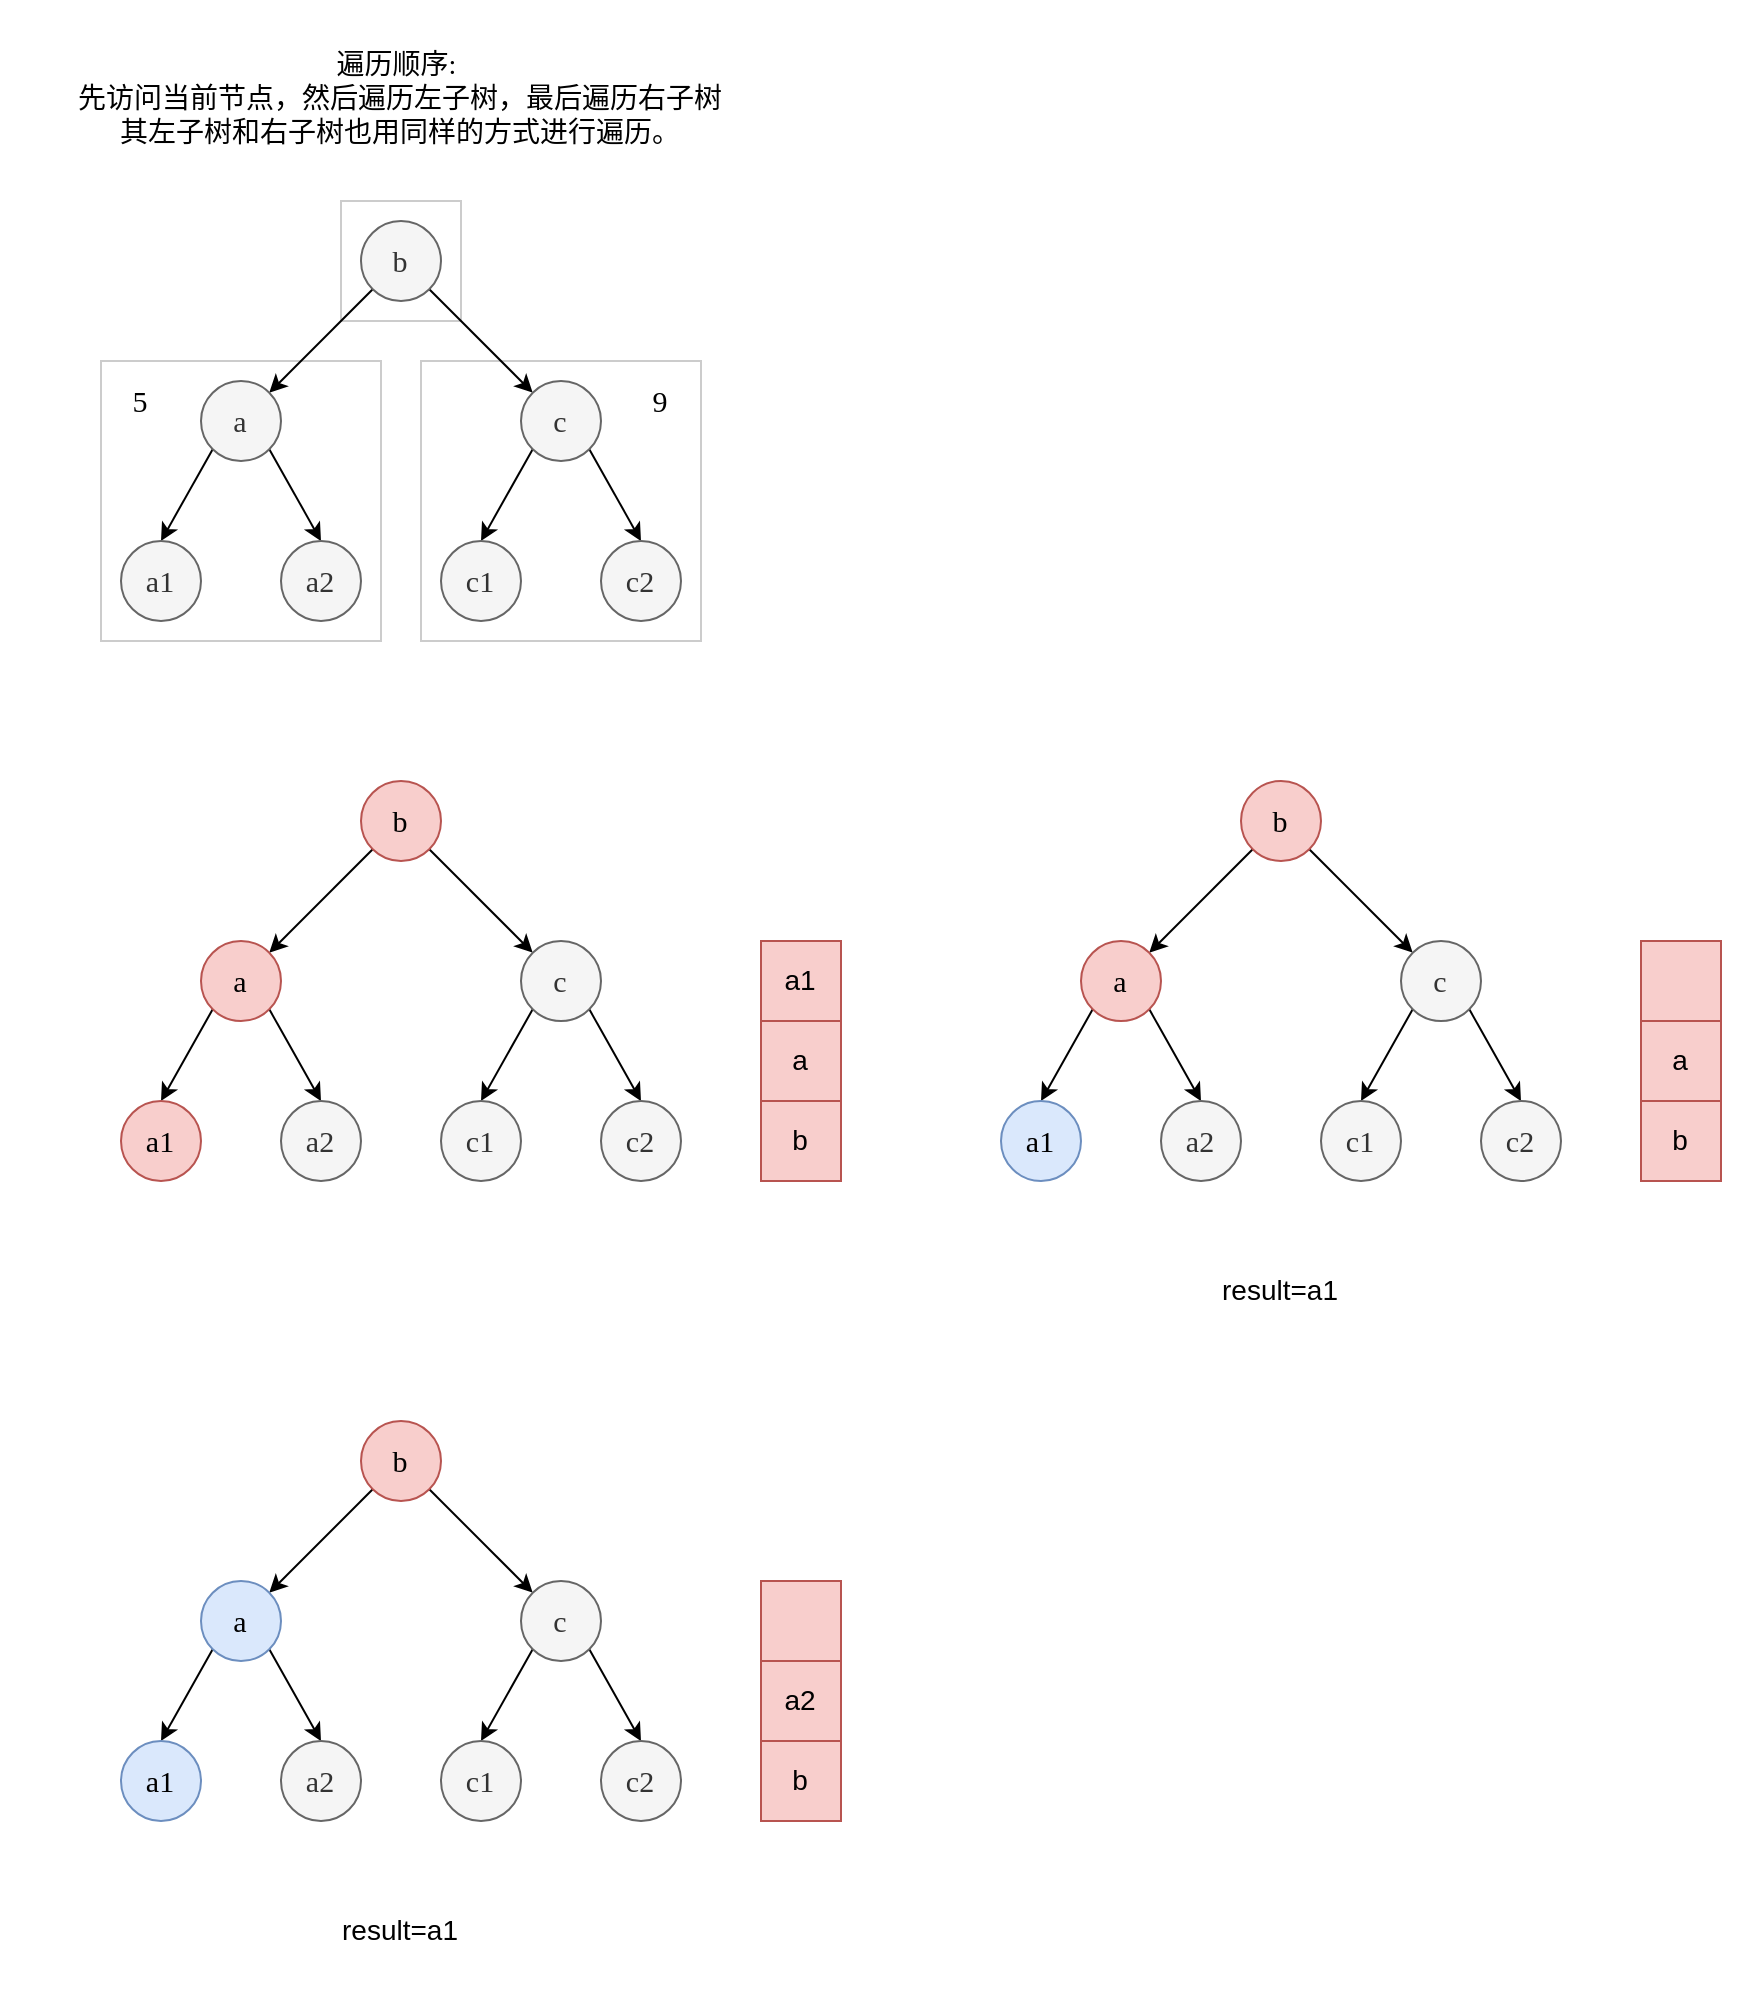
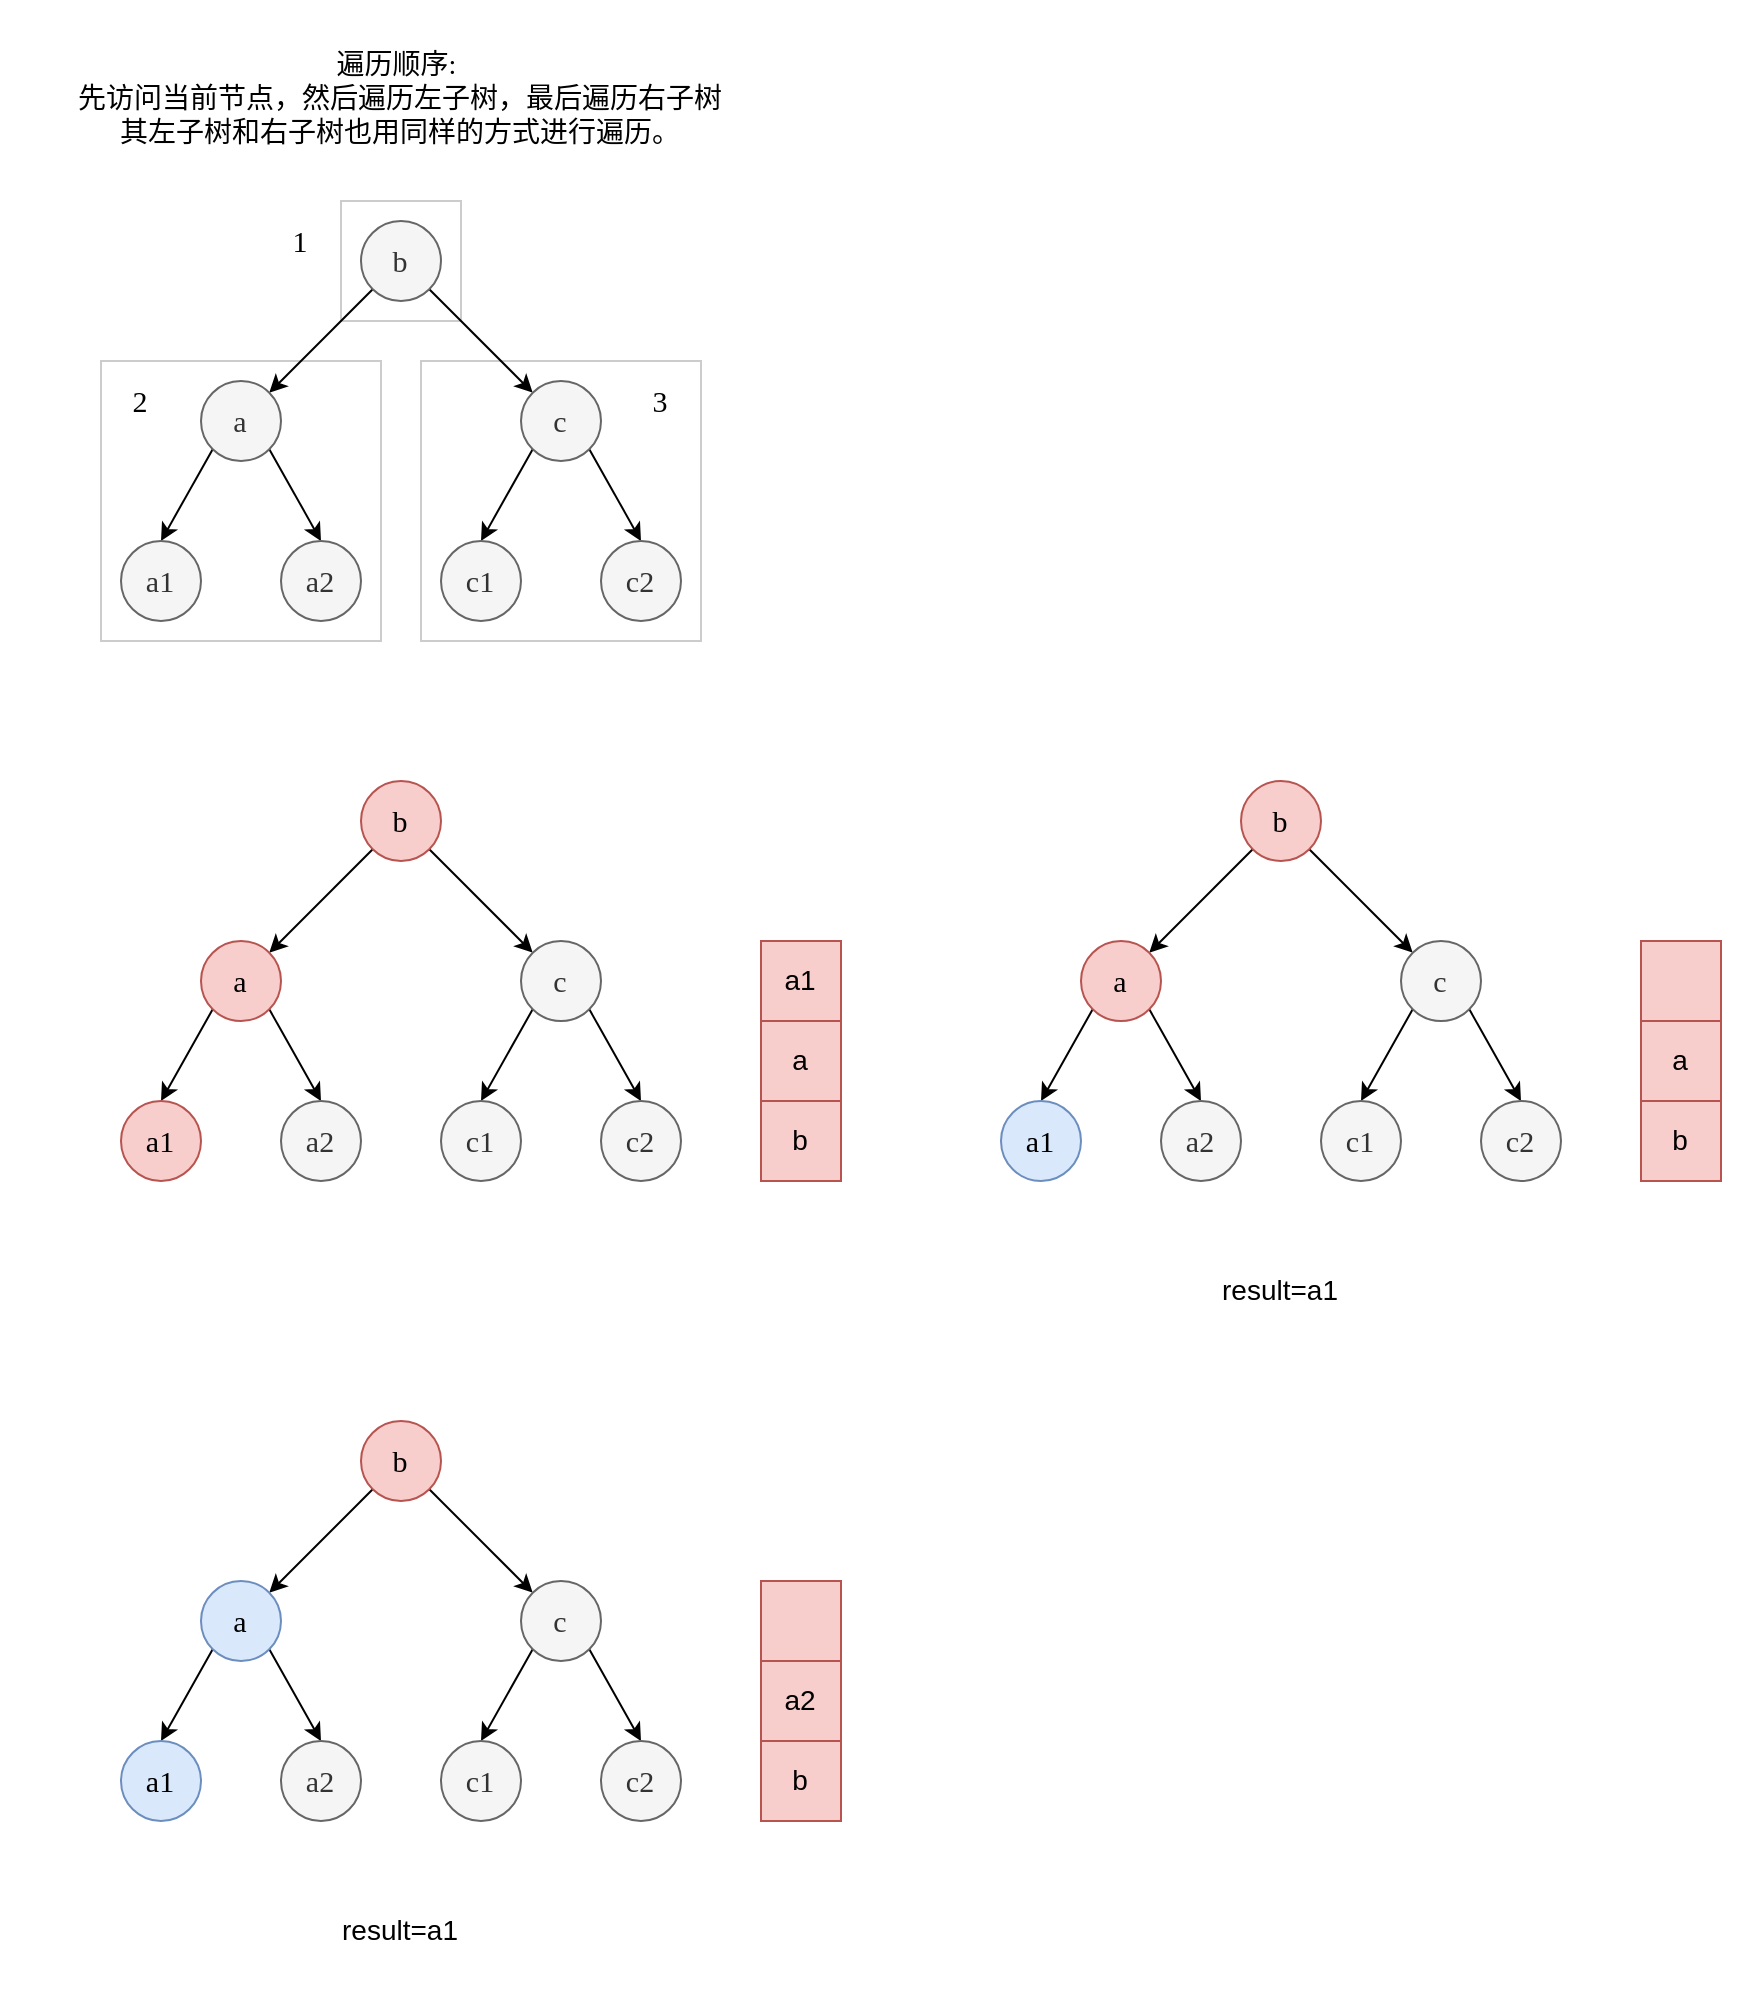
none -> (301, 241)
(141, 401) -> (141, 401)
(661, 401) -> (661, 401)
